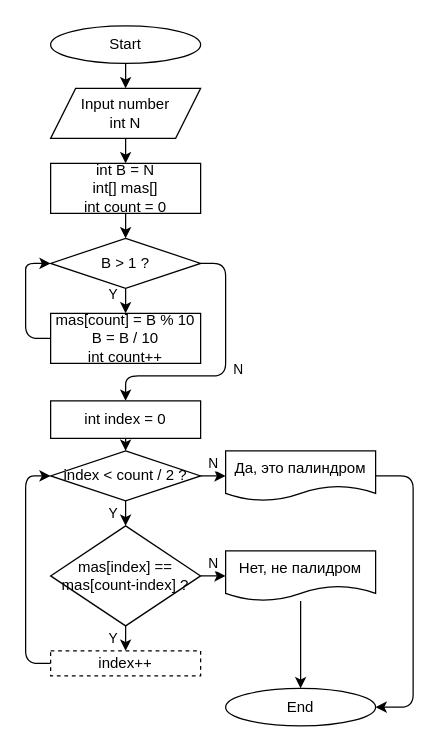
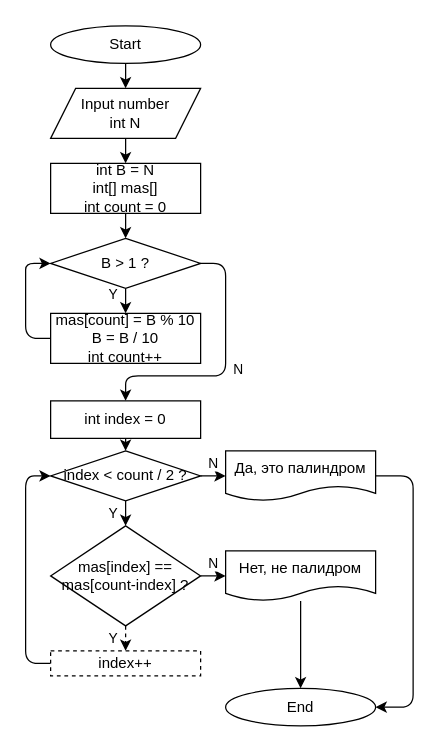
(126, 635) -> (126, 635)
